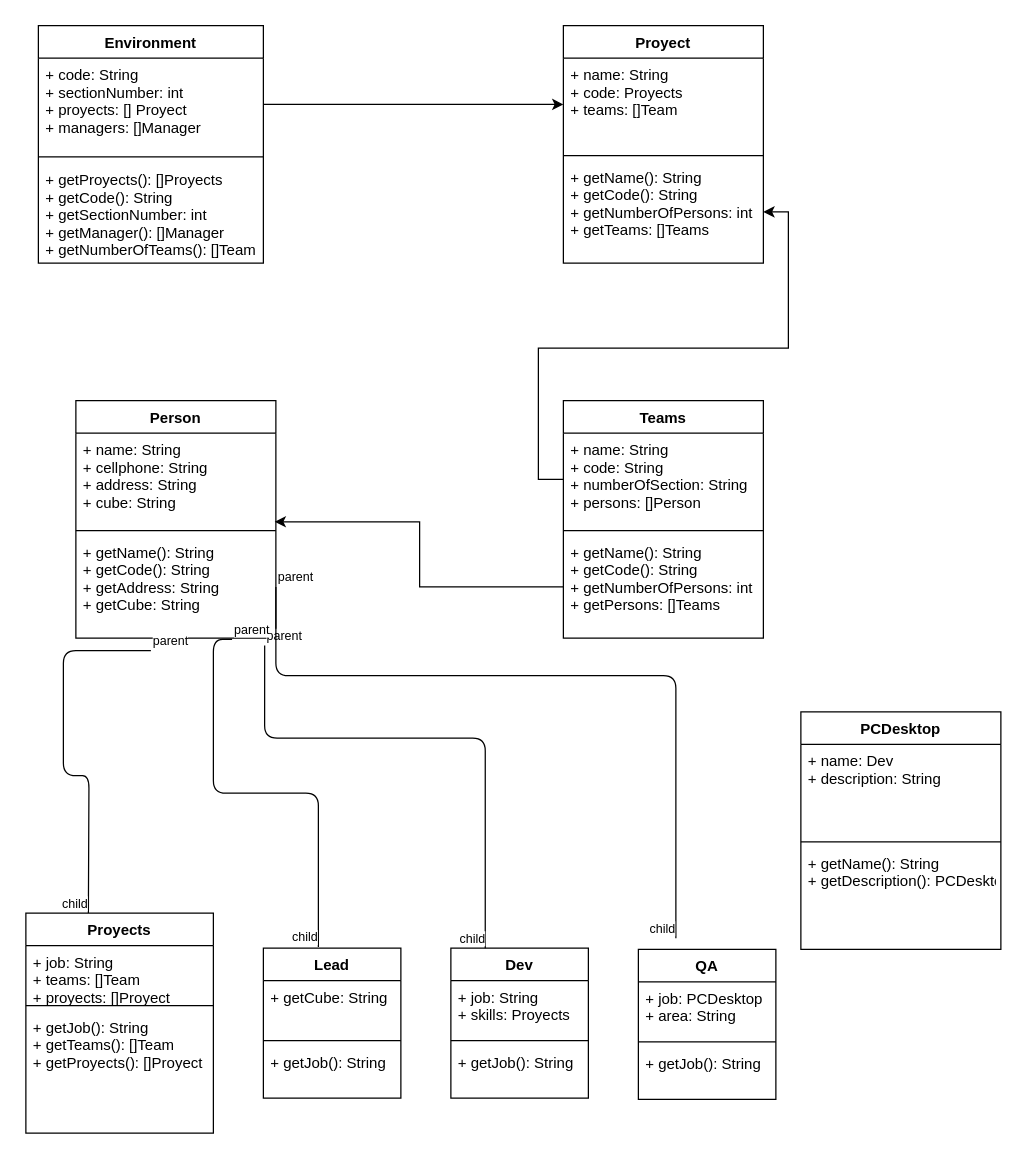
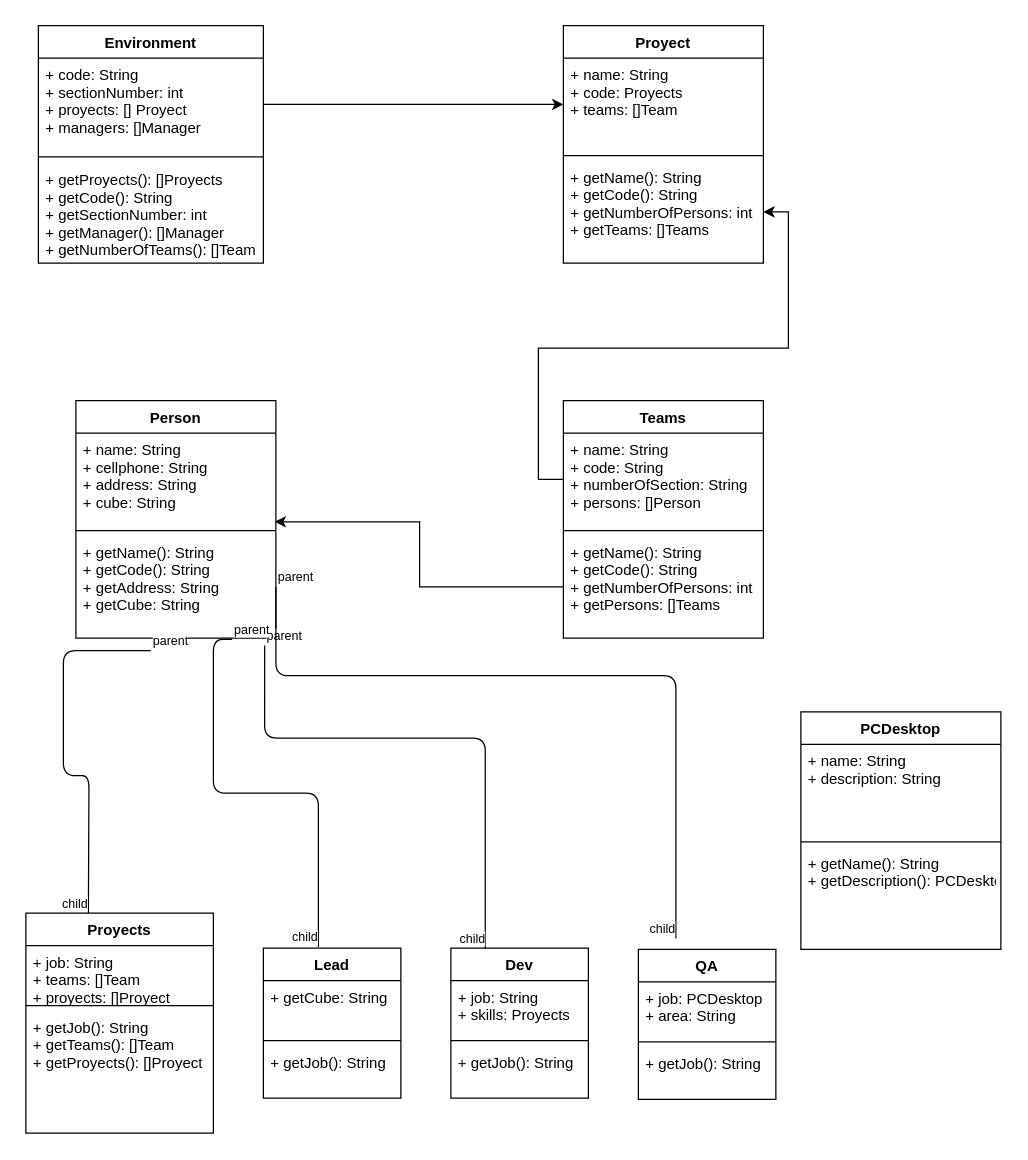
(848, 761) -> (859, 761)
